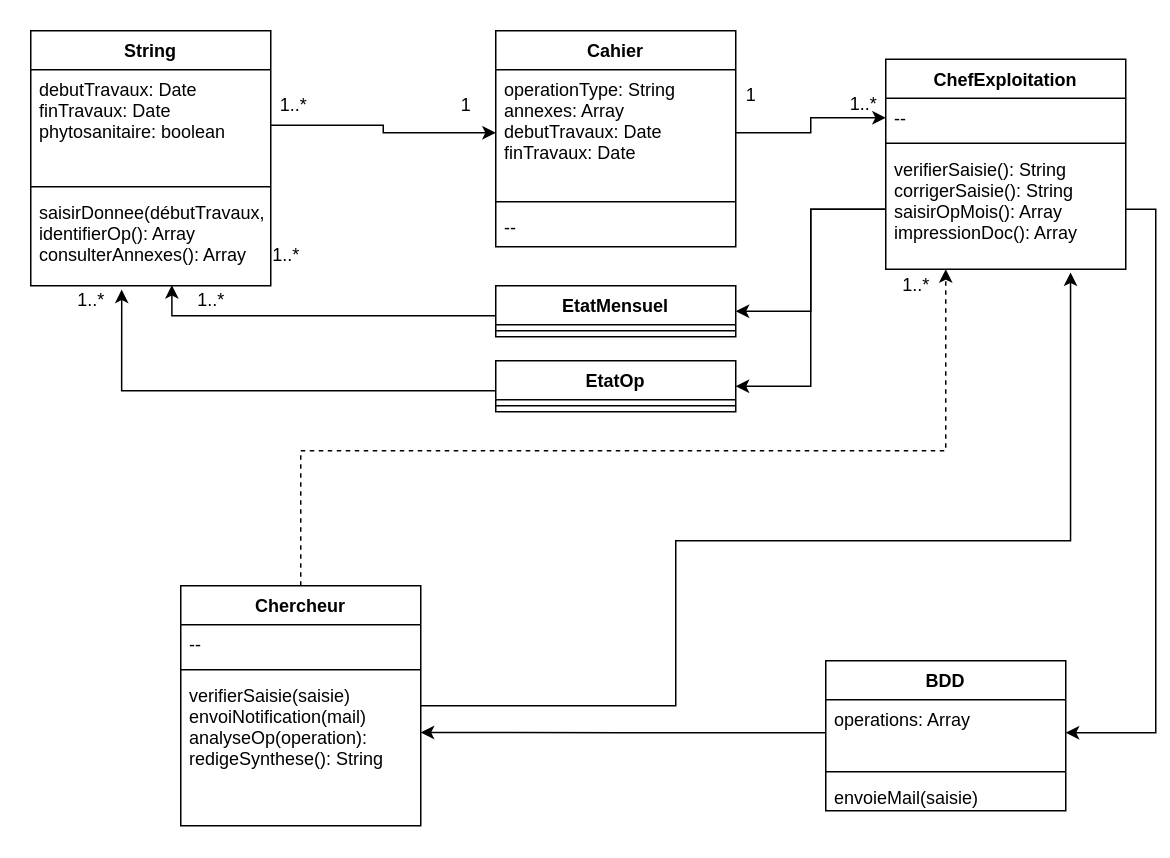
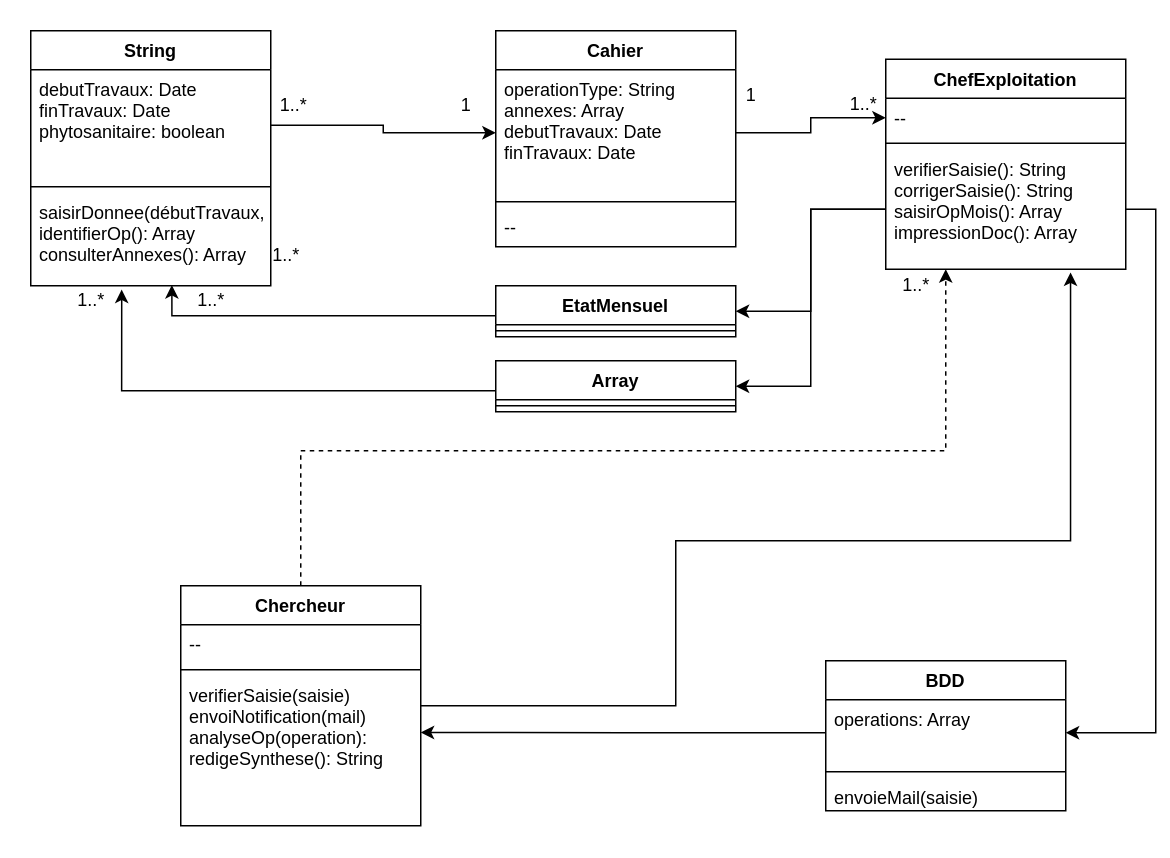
(615, 381) -> (615, 381)
